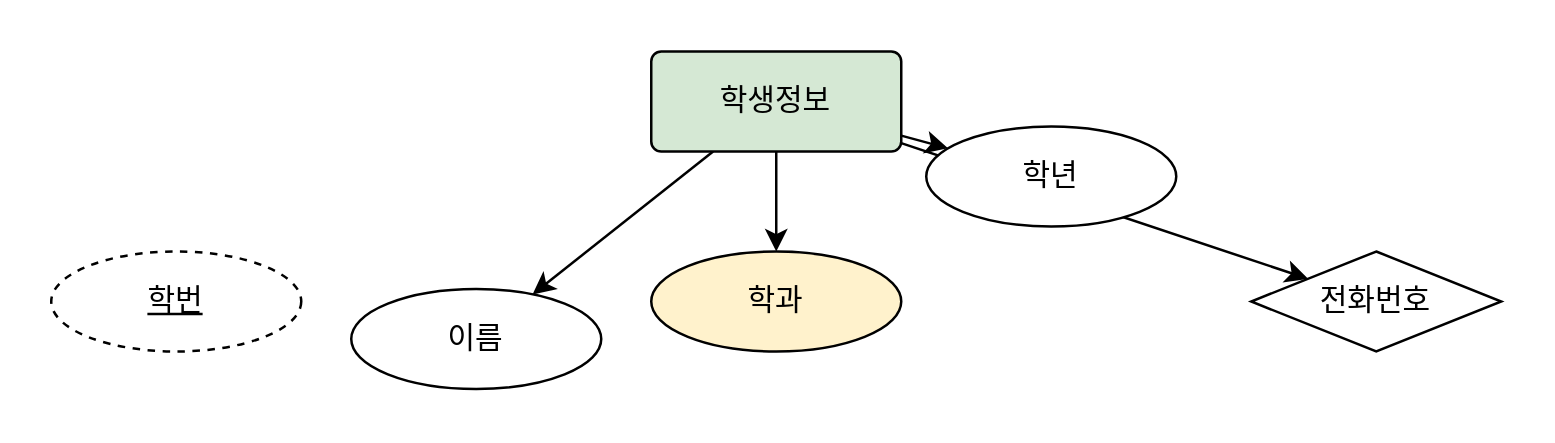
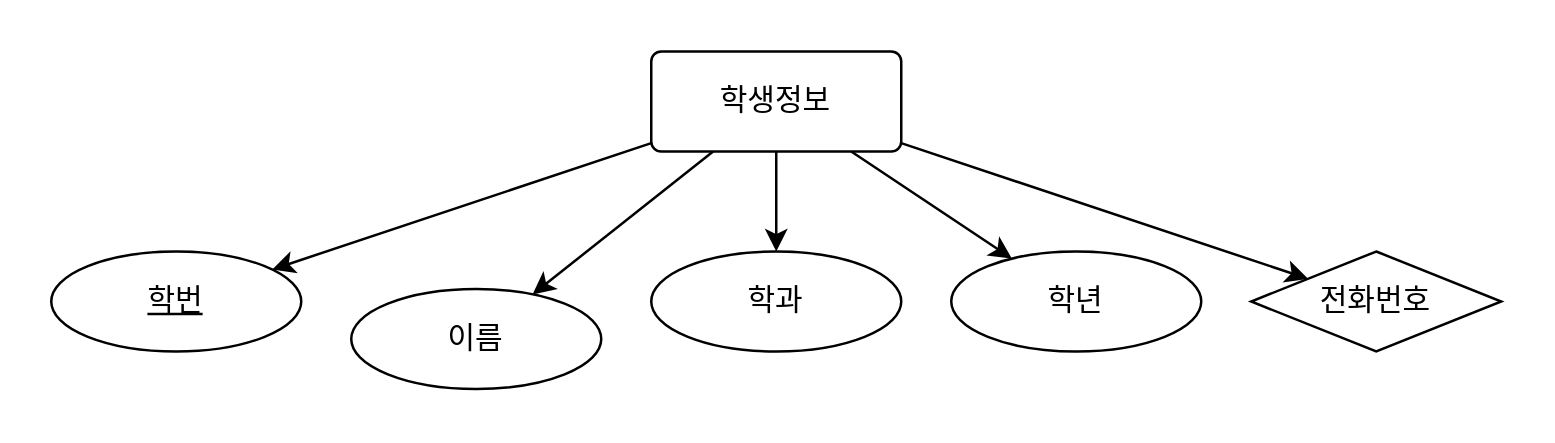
(776, 101) -> (776, 101)
(1051, 176) -> (1076, 301)
none -> (470, 203)
(176, 301) -> (176, 301)
(776, 301) -> (776, 301)
